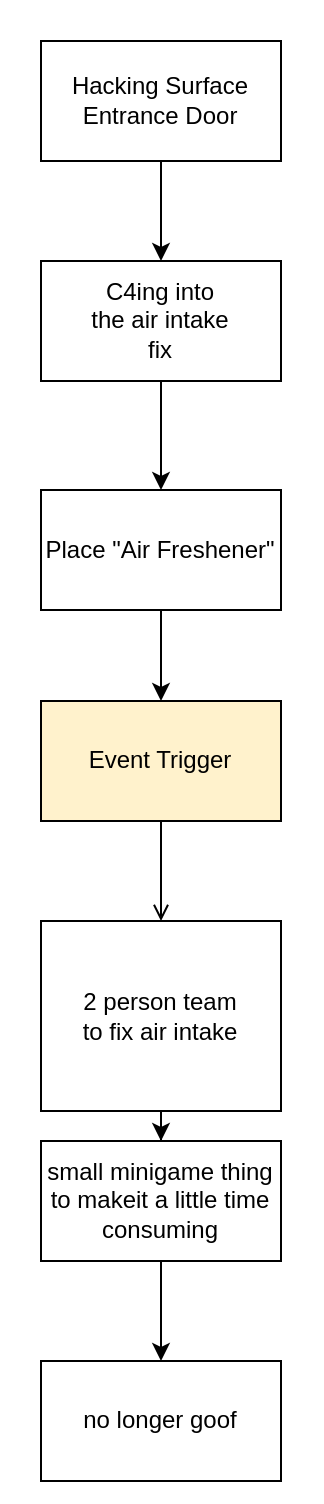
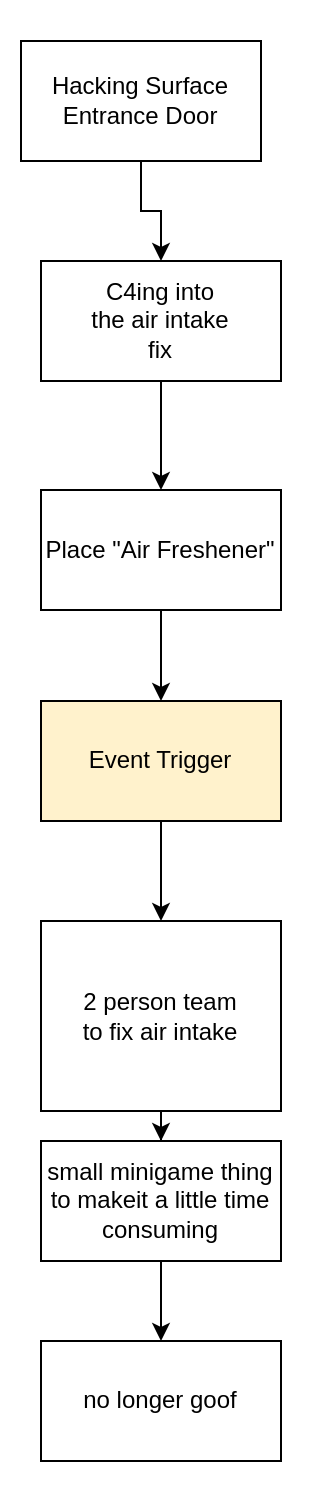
(161, 101) -> (141, 101)
(161, 908) -> (161, 906)
(161, 1421) -> (161, 1401)
